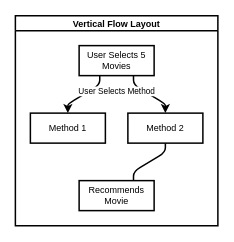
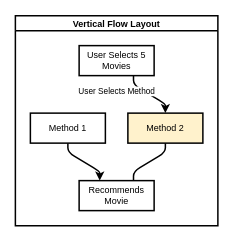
(73, 101) -> none
(165, 128) -> (165, 128)
none -> (82, 161)
